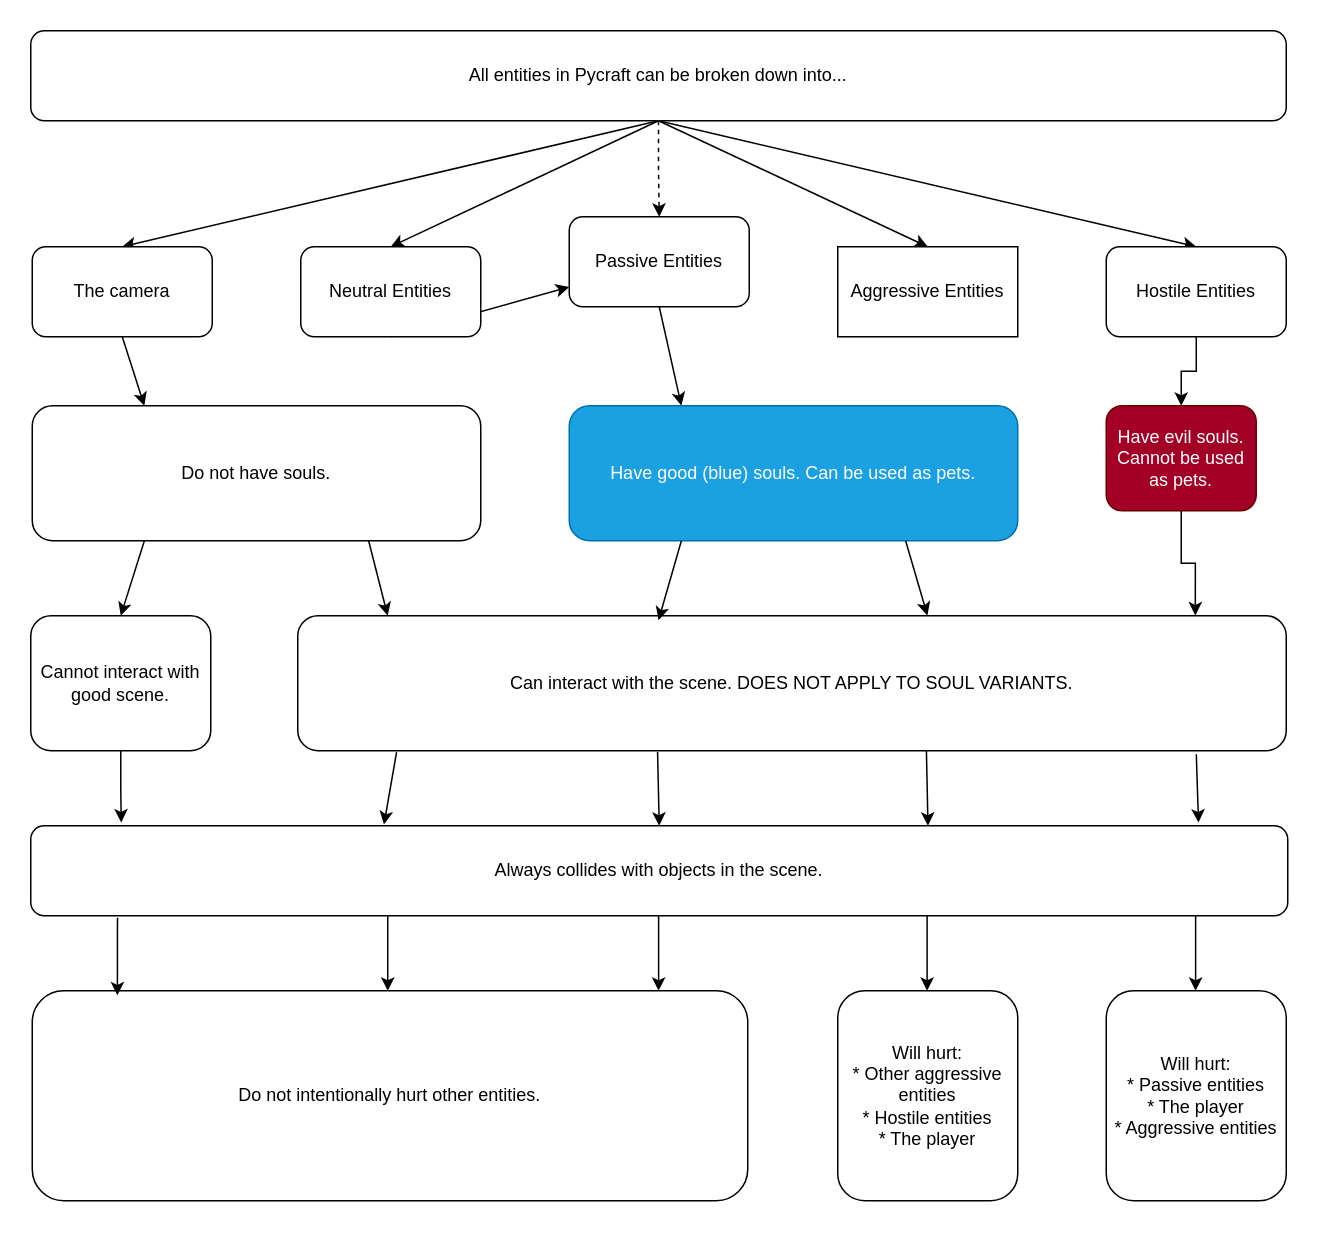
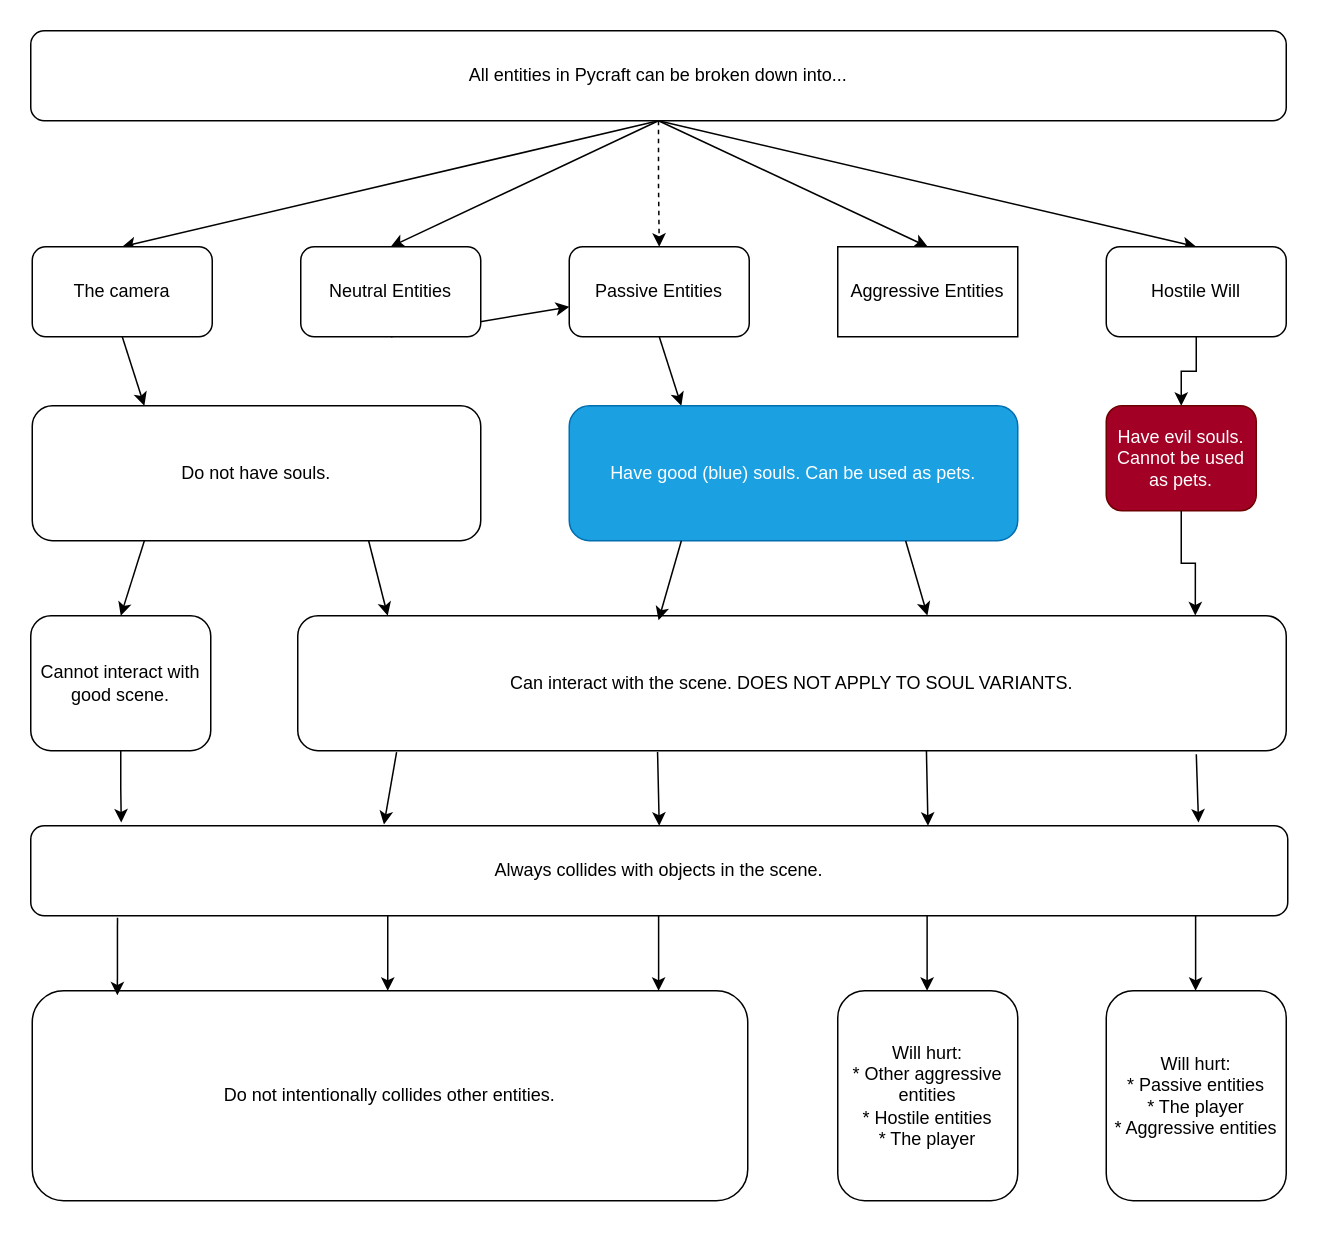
(659, 262) -> (659, 292)
(1196, 292) -> (1196, 292)
(390, 1096) -> (390, 1096)
